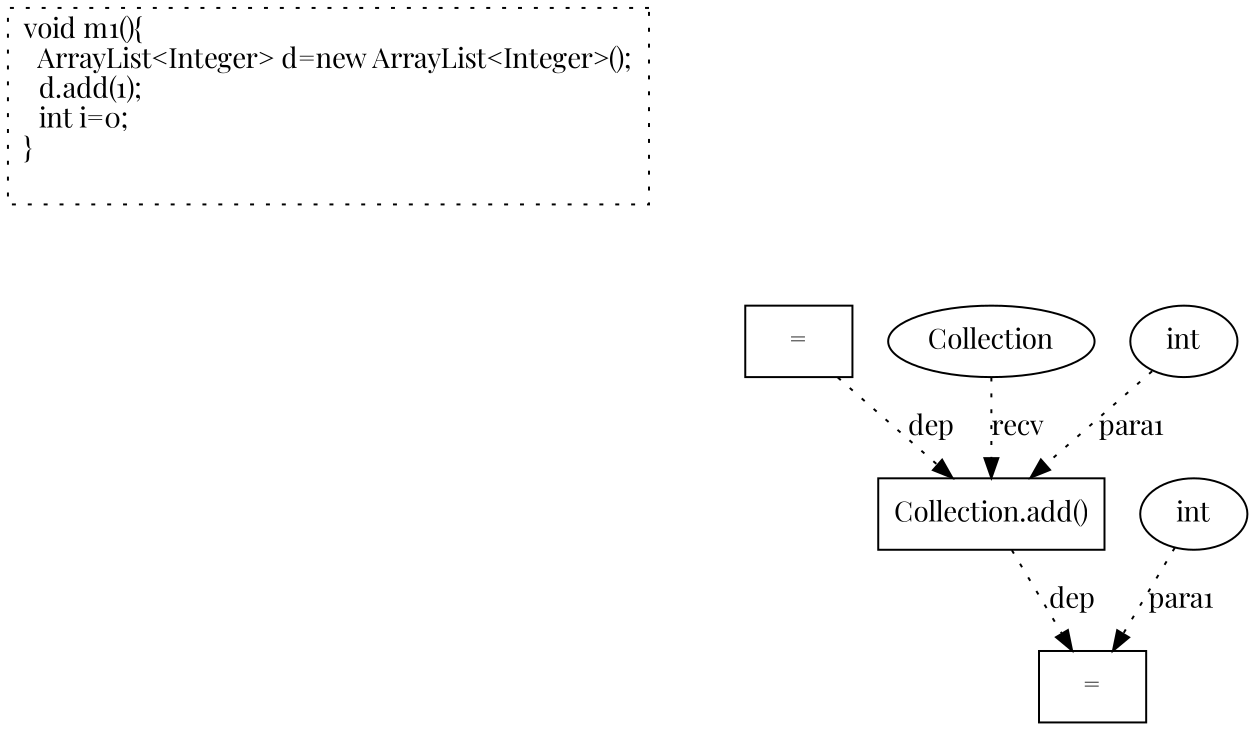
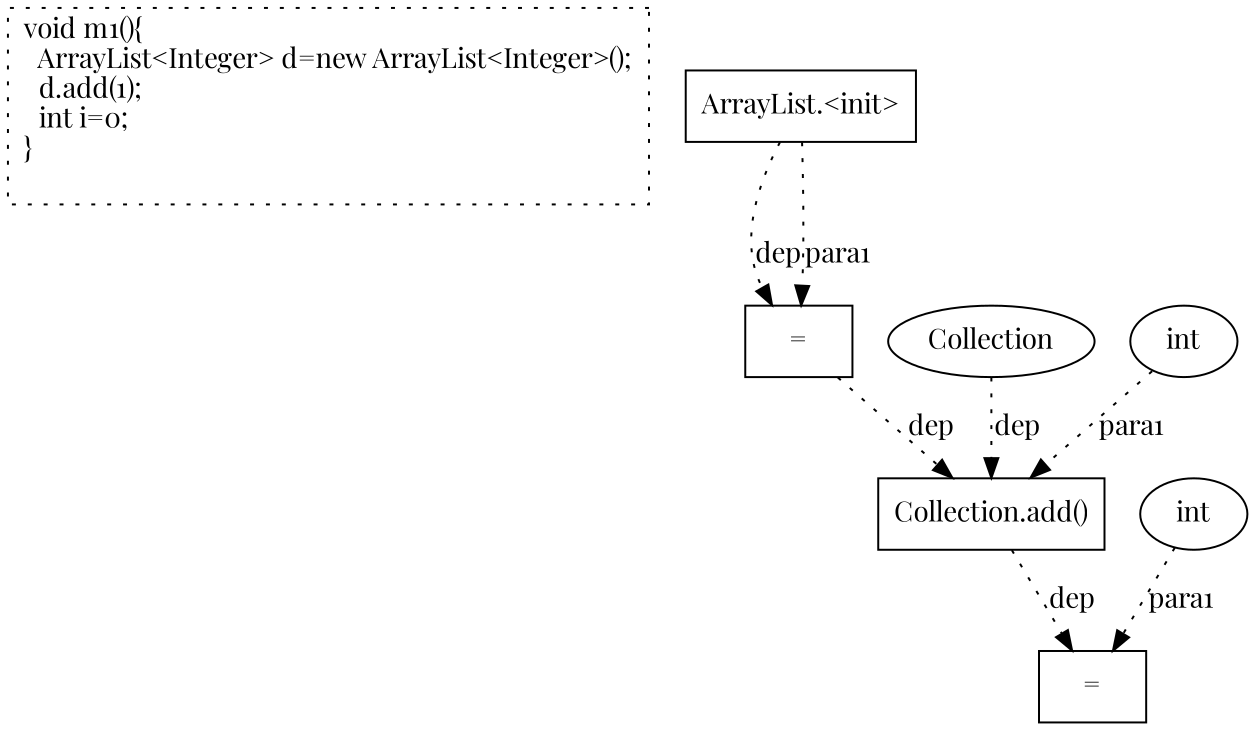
none -> (801, 106)
(1018, 428) -> (1018, 428)
